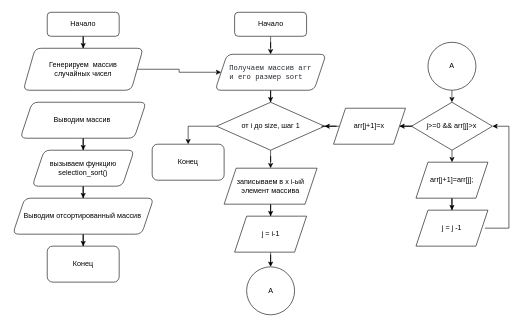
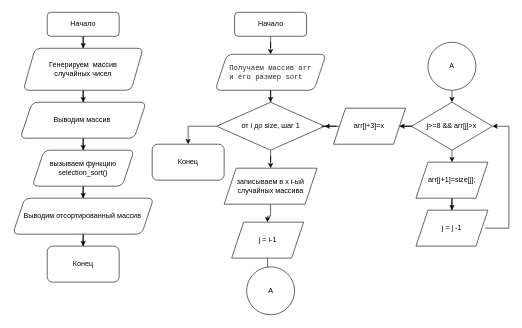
(178, 69) -> (83, 98)
(369, 126) -> (369, 126)
(452, 126) -> (452, 126)
(452, 180) -> (452, 180)
(271, 186) -> (271, 186)
(271, 234) -> (268, 240)
